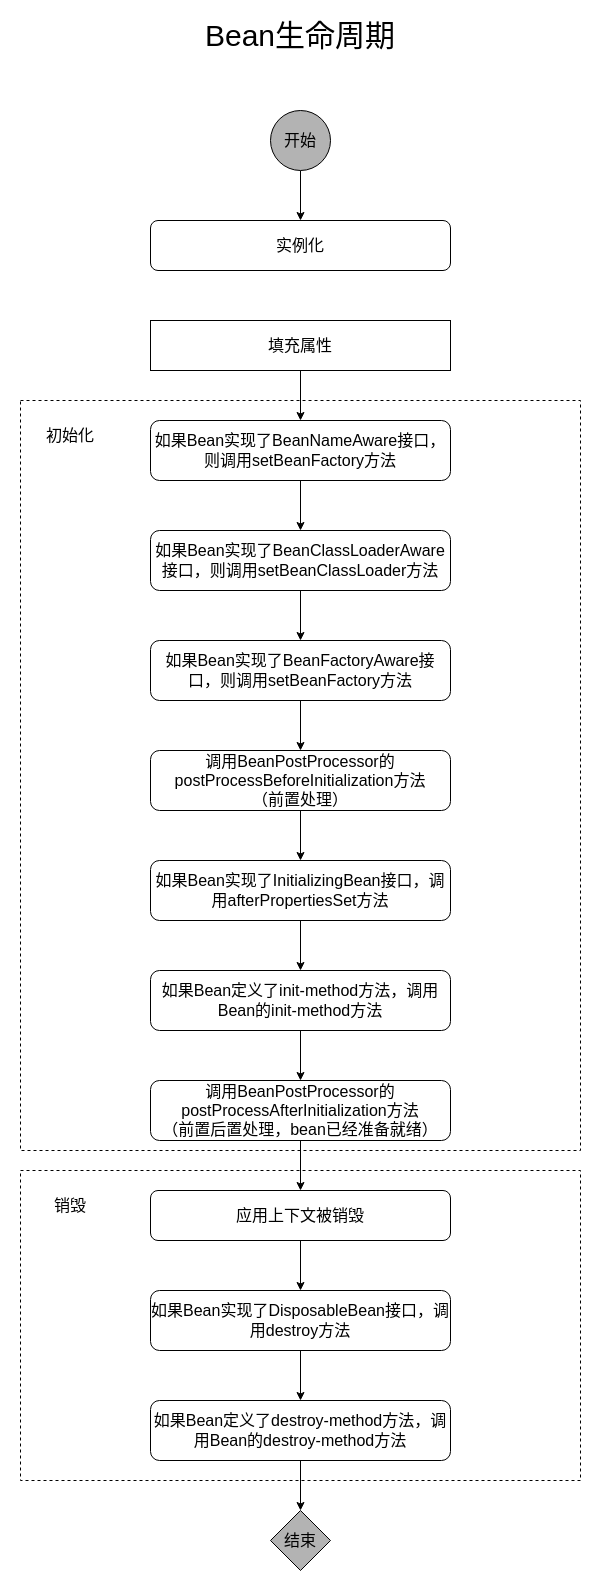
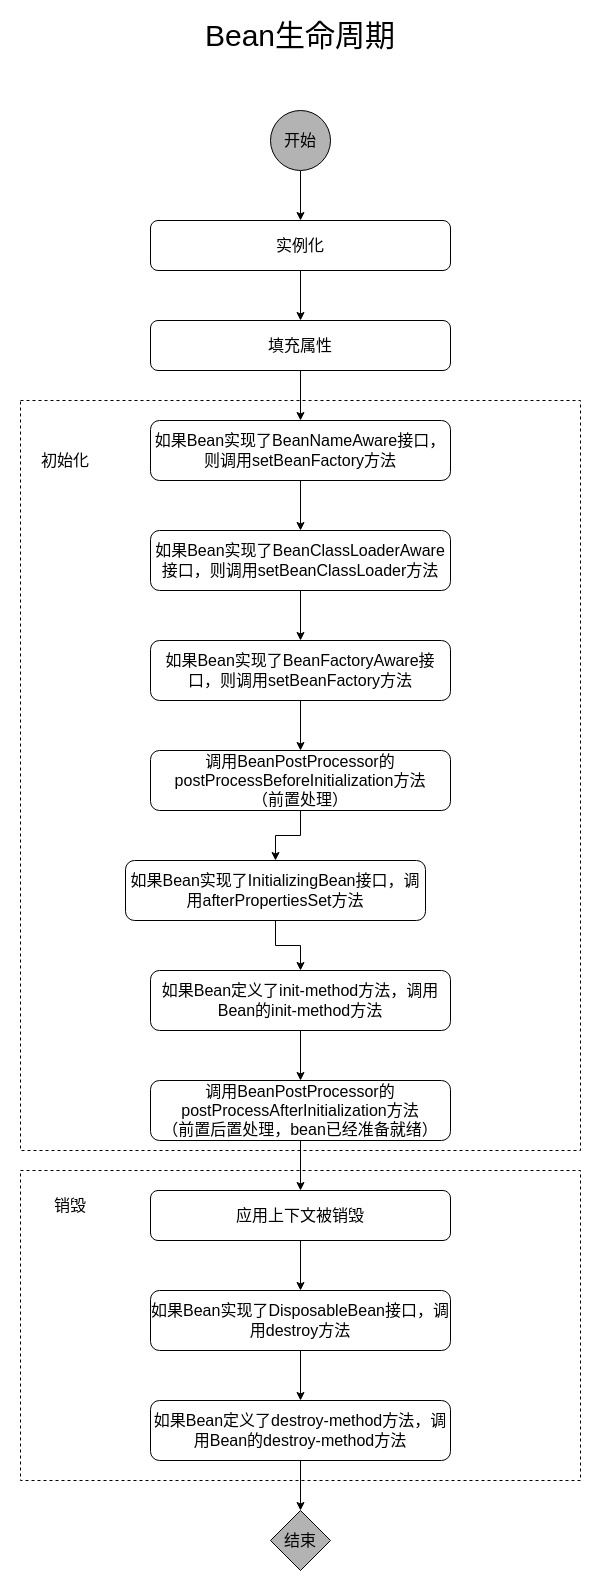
none -> (301, 292)
(301, 346) -> (301, 346)
(71, 436) -> (66, 461)
(301, 891) -> (276, 891)
